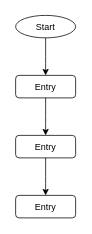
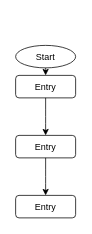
(45, 27) -> (45, 57)
